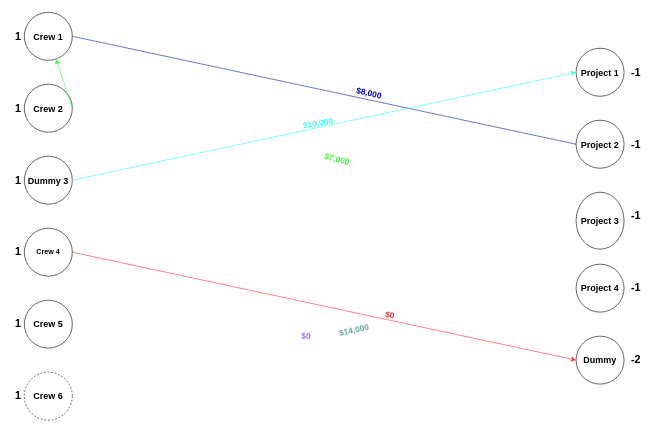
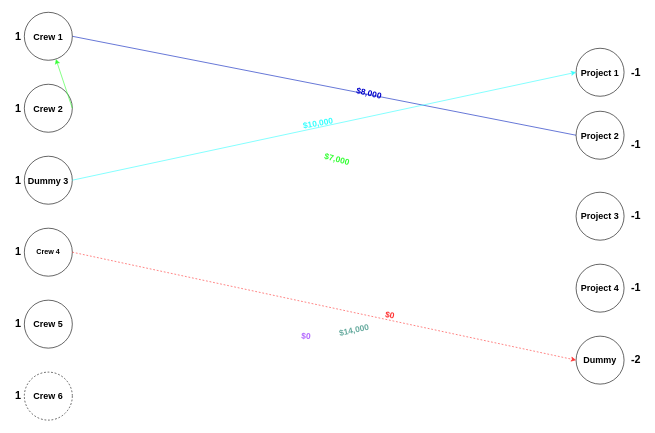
(600, 144) -> (600, 135)
(600, 221) -> (600, 216)
(322, 306) -> (322, 306)
